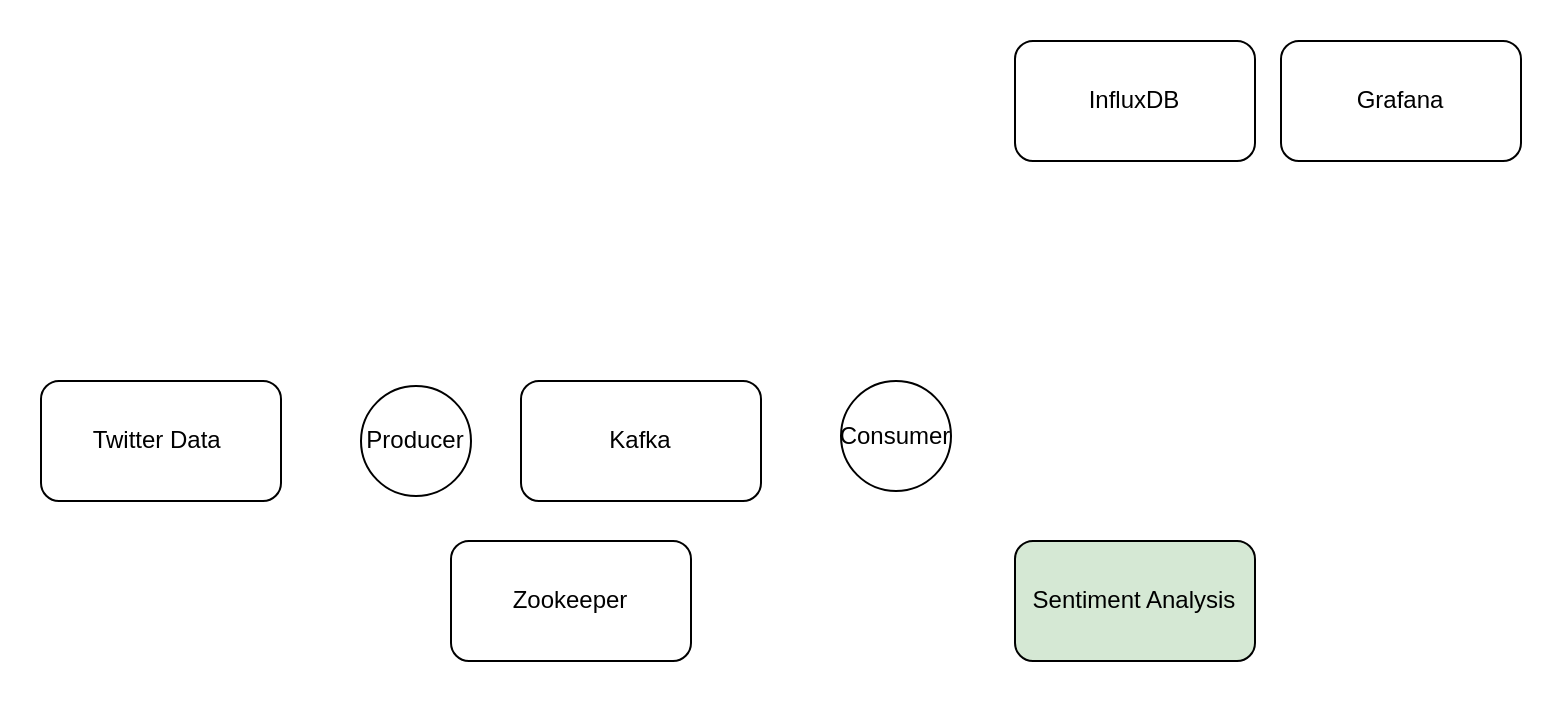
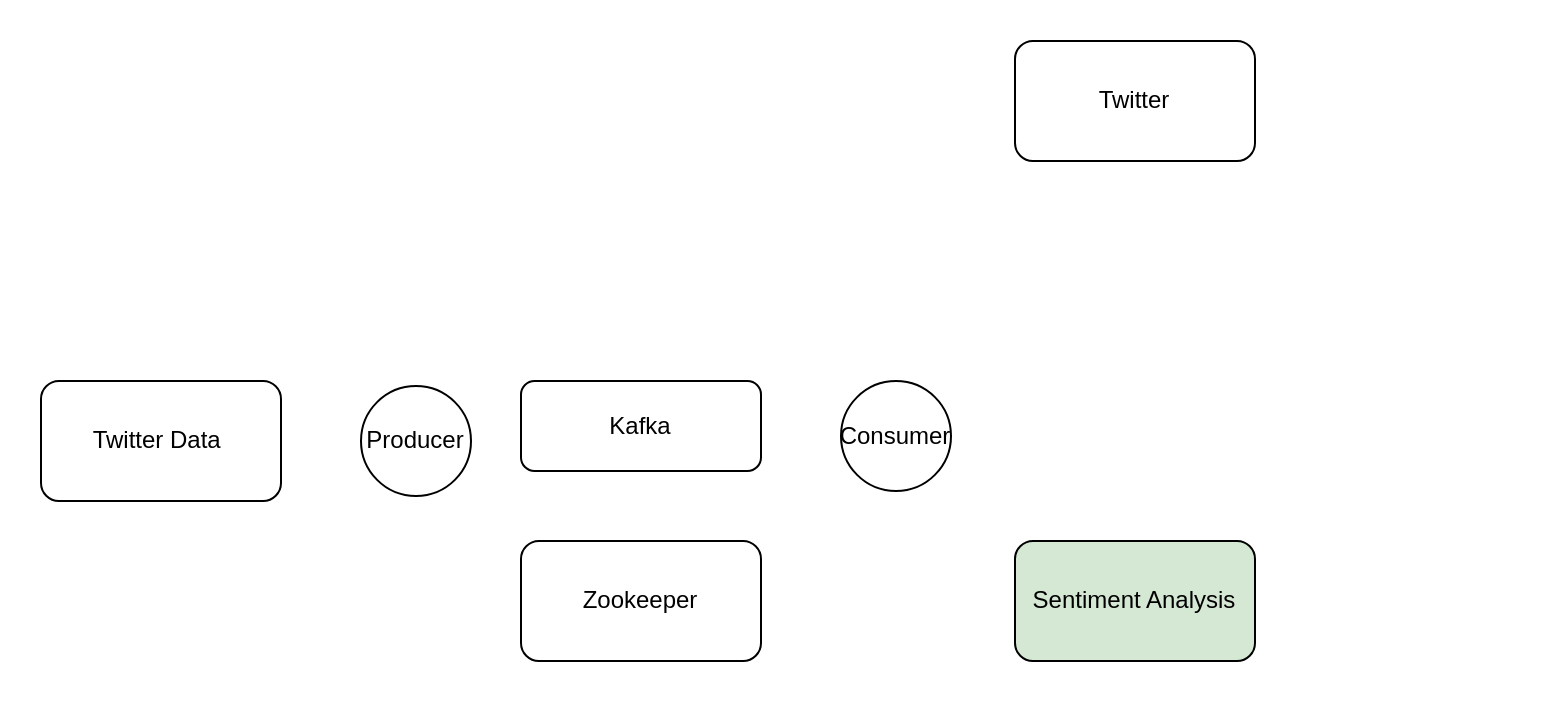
(1135, 101) -> (1135, 101)
(1401, 101) -> none
(641, 441) -> (641, 426)
(571, 601) -> (641, 601)
